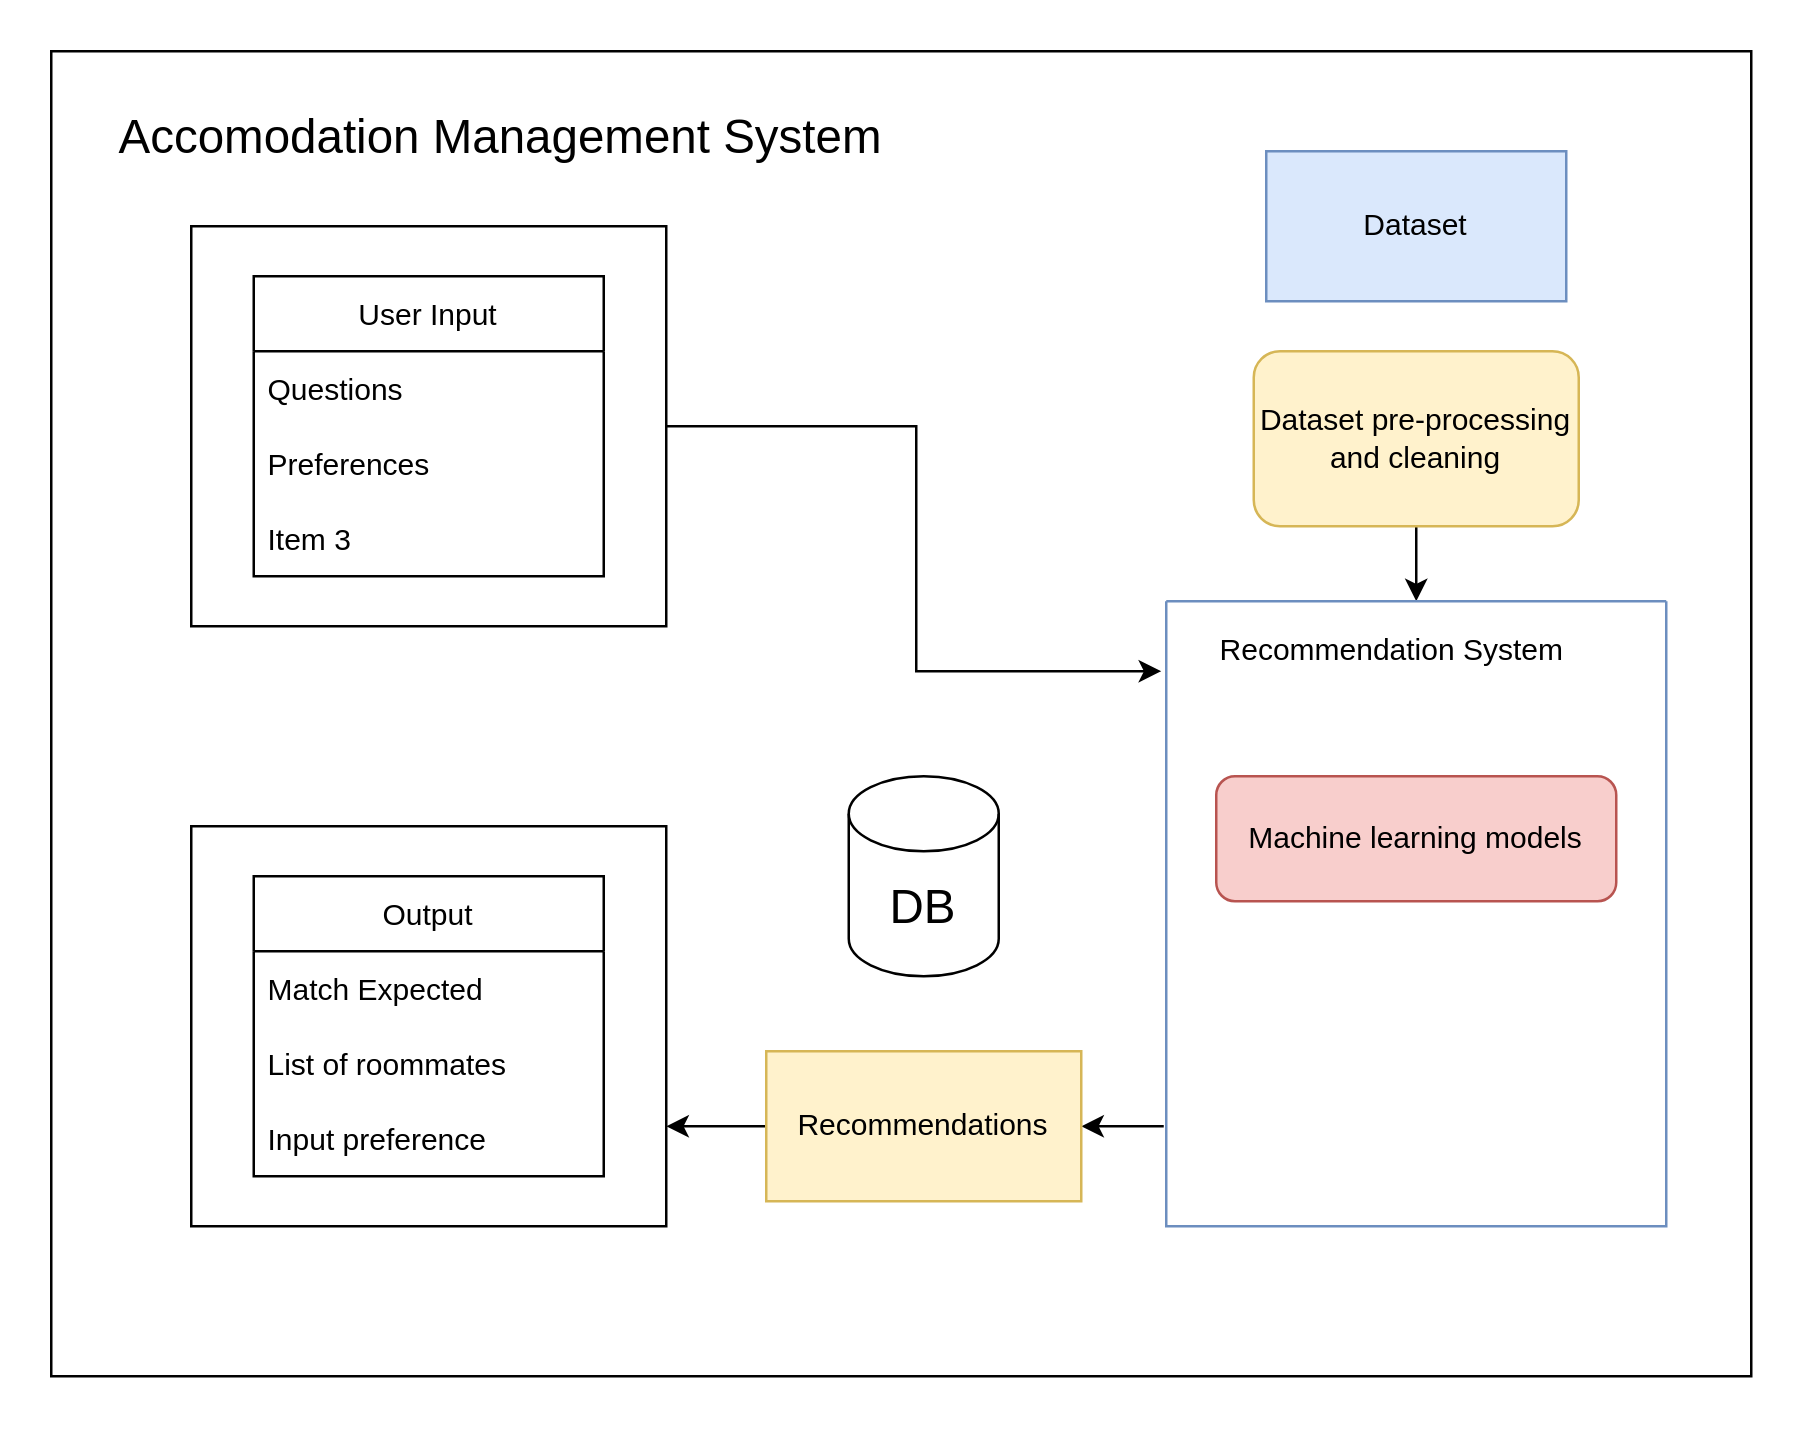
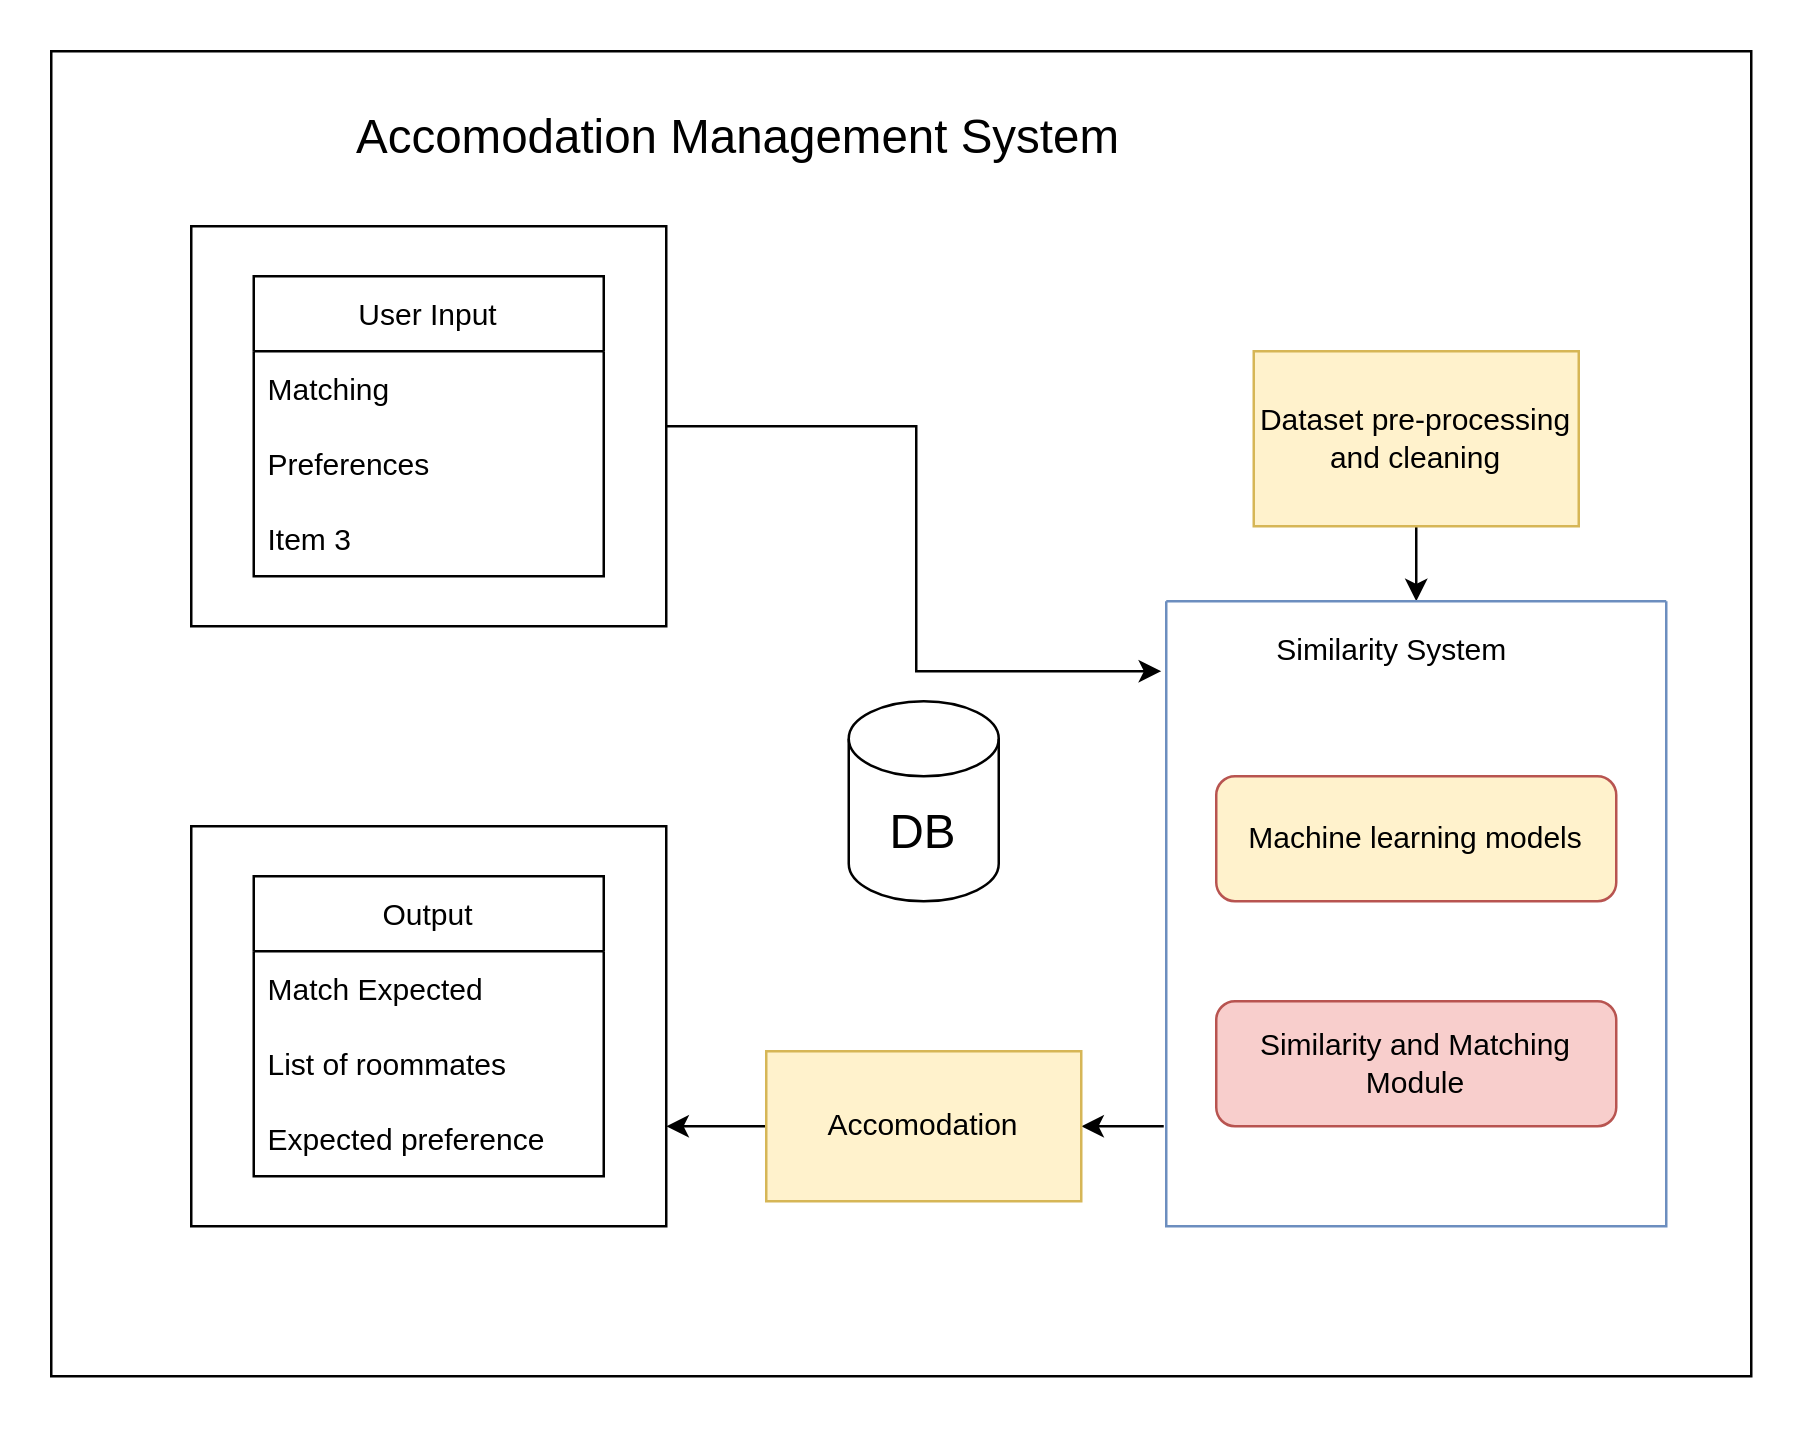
(501, 139) -> (739, 139)
(1416, 226) -> none
(339, 390) -> (331, 390)
(1416, 439) -> (1416, 439)
(1393, 651) -> (1393, 651)
(1416, 839) -> (1416, 839)
(924, 876) -> (924, 801)
none -> (1416, 1064)
(924, 1126) -> (924, 1126)
(398, 1140) -> (423, 1140)
